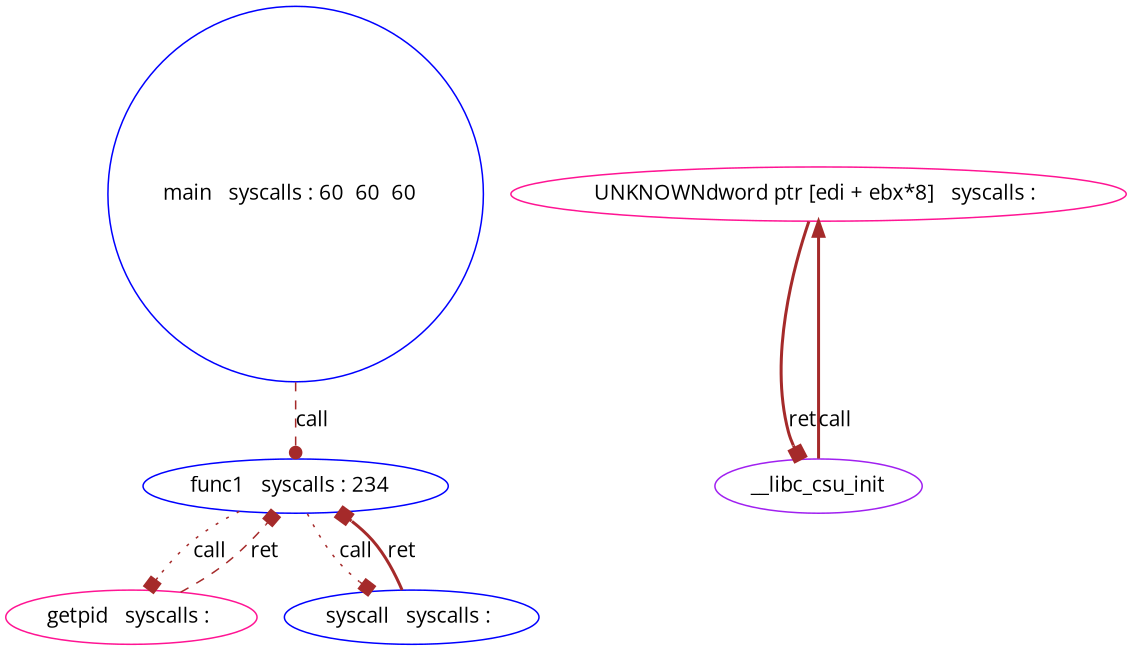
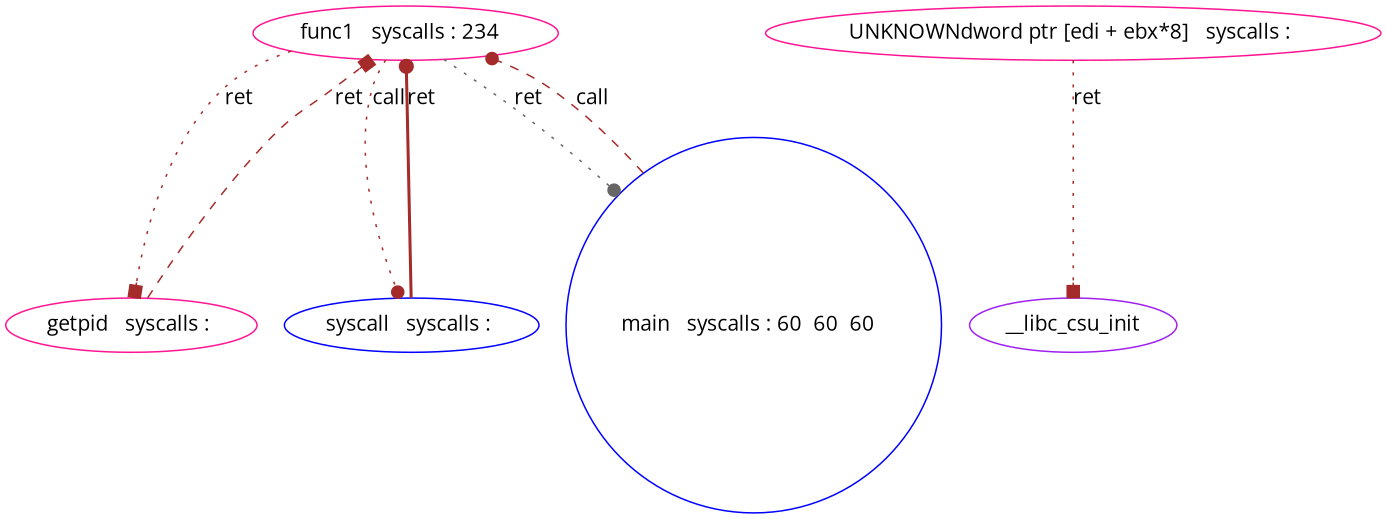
none -> (529, 119)
(784, 333) -> (1073, 171)
(819, 348) -> none
(296, 486) -> (406, 33)
(330, 551) -> (367, 173)
(210, 552) -> (239, 99)
(382, 552) -> (409, 185)
